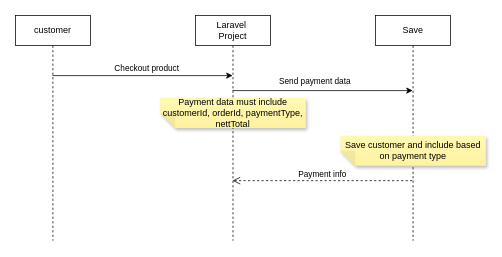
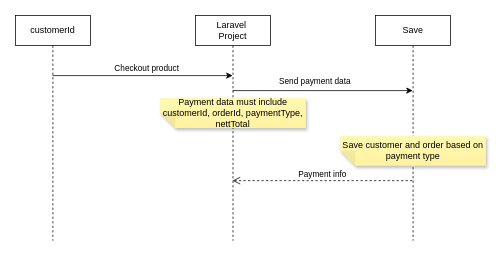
(53, 30) -> (53, 30)
(413, 150) -> (413, 150)
